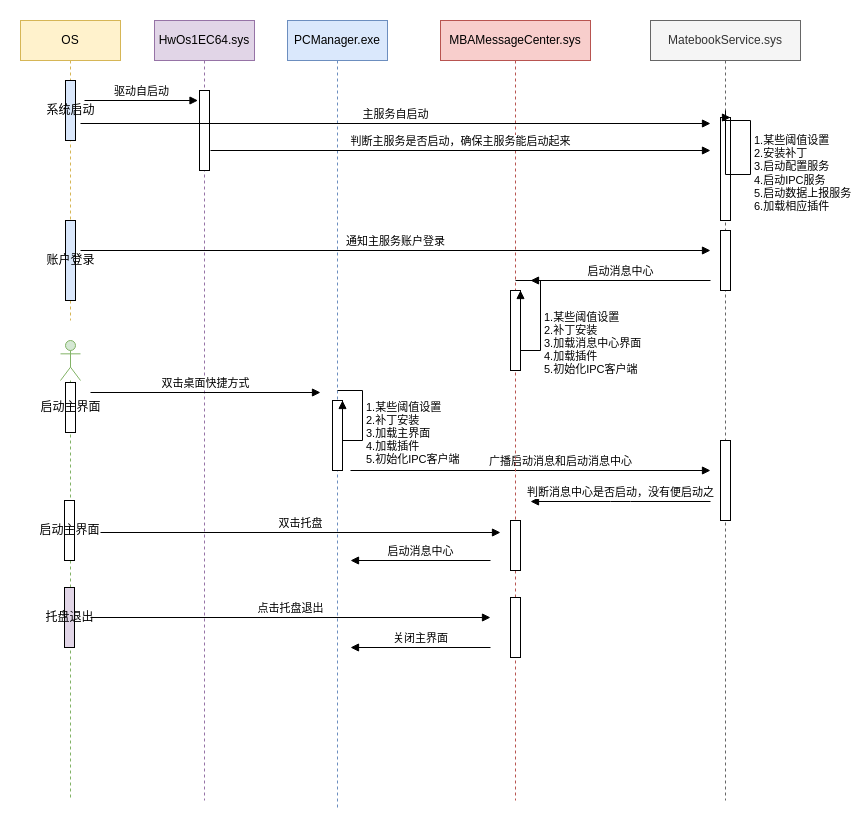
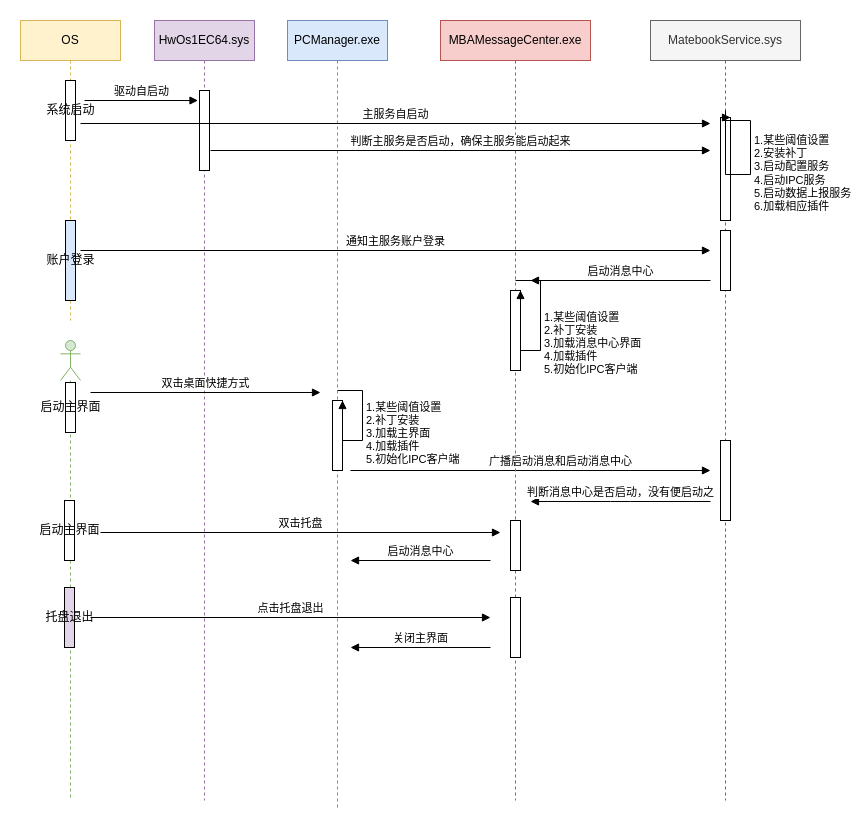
(516, 41) -> (516, 41)
(71, 111) -> (71, 111)
